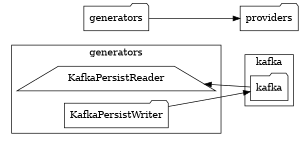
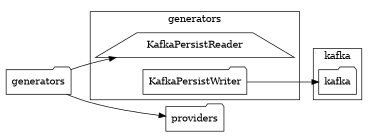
(231, 86) -> (86, 65)
